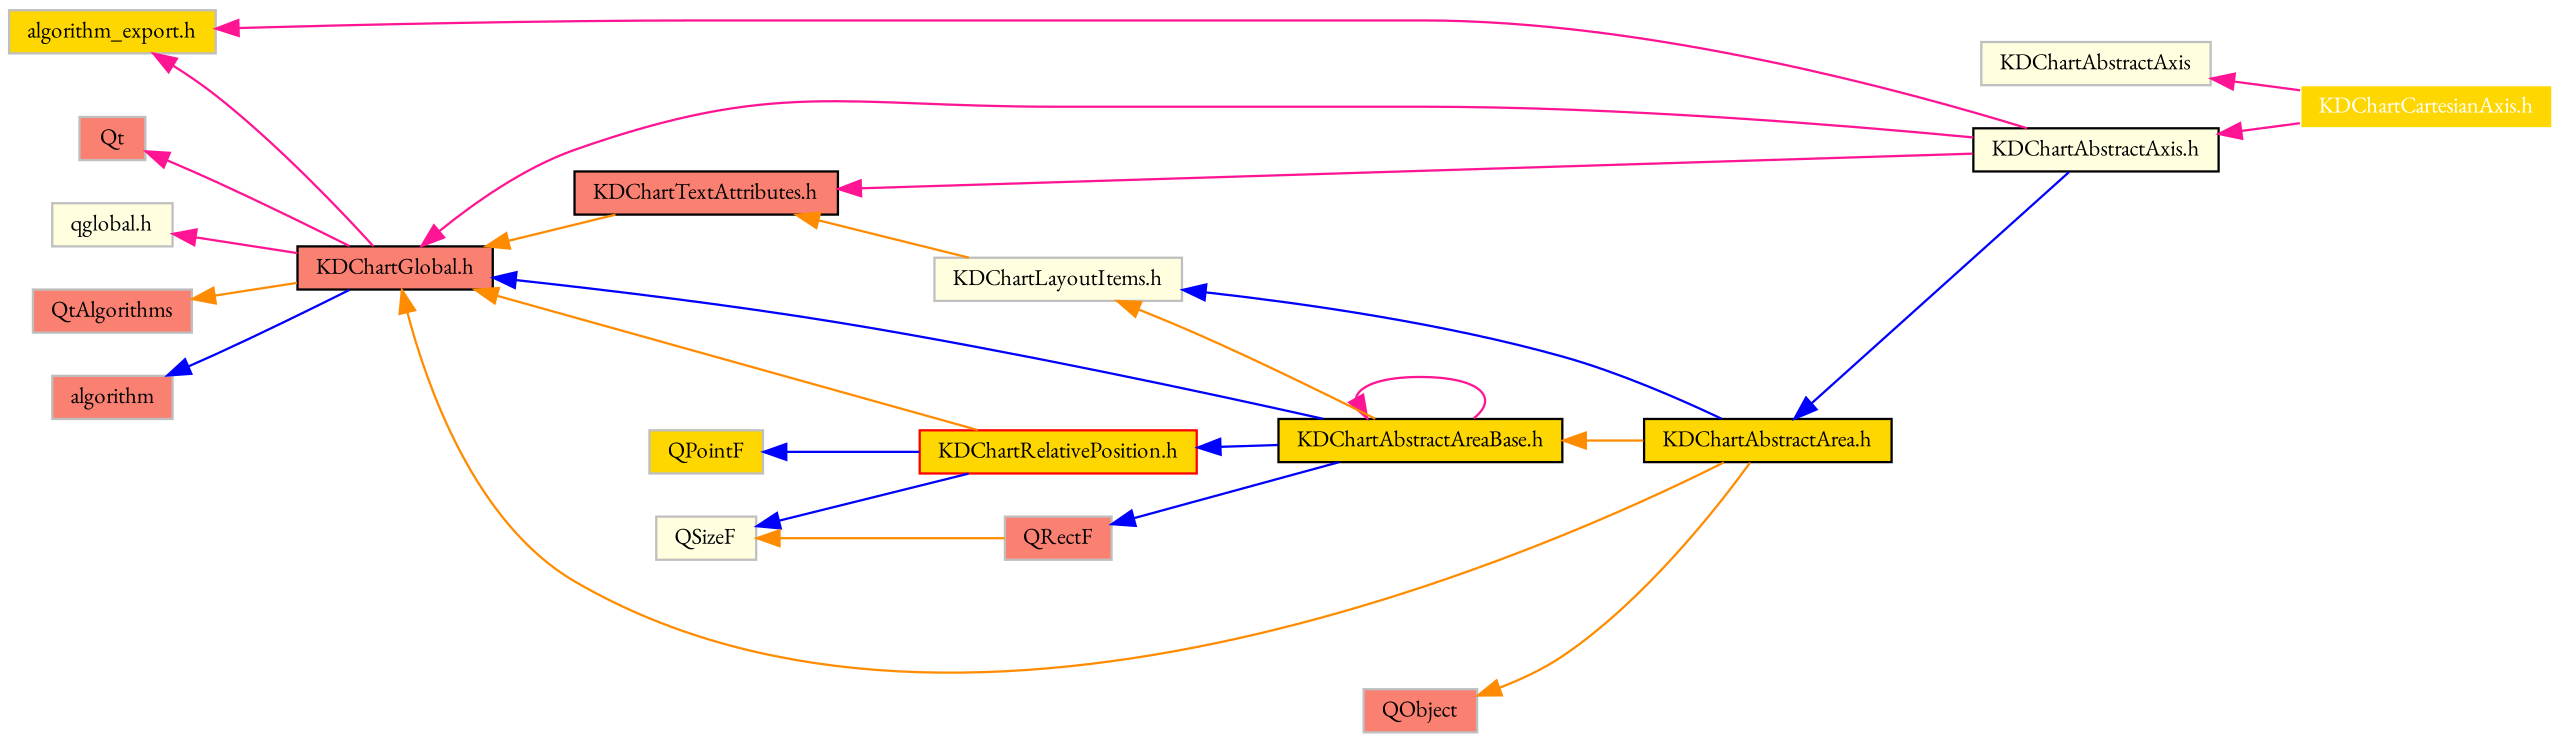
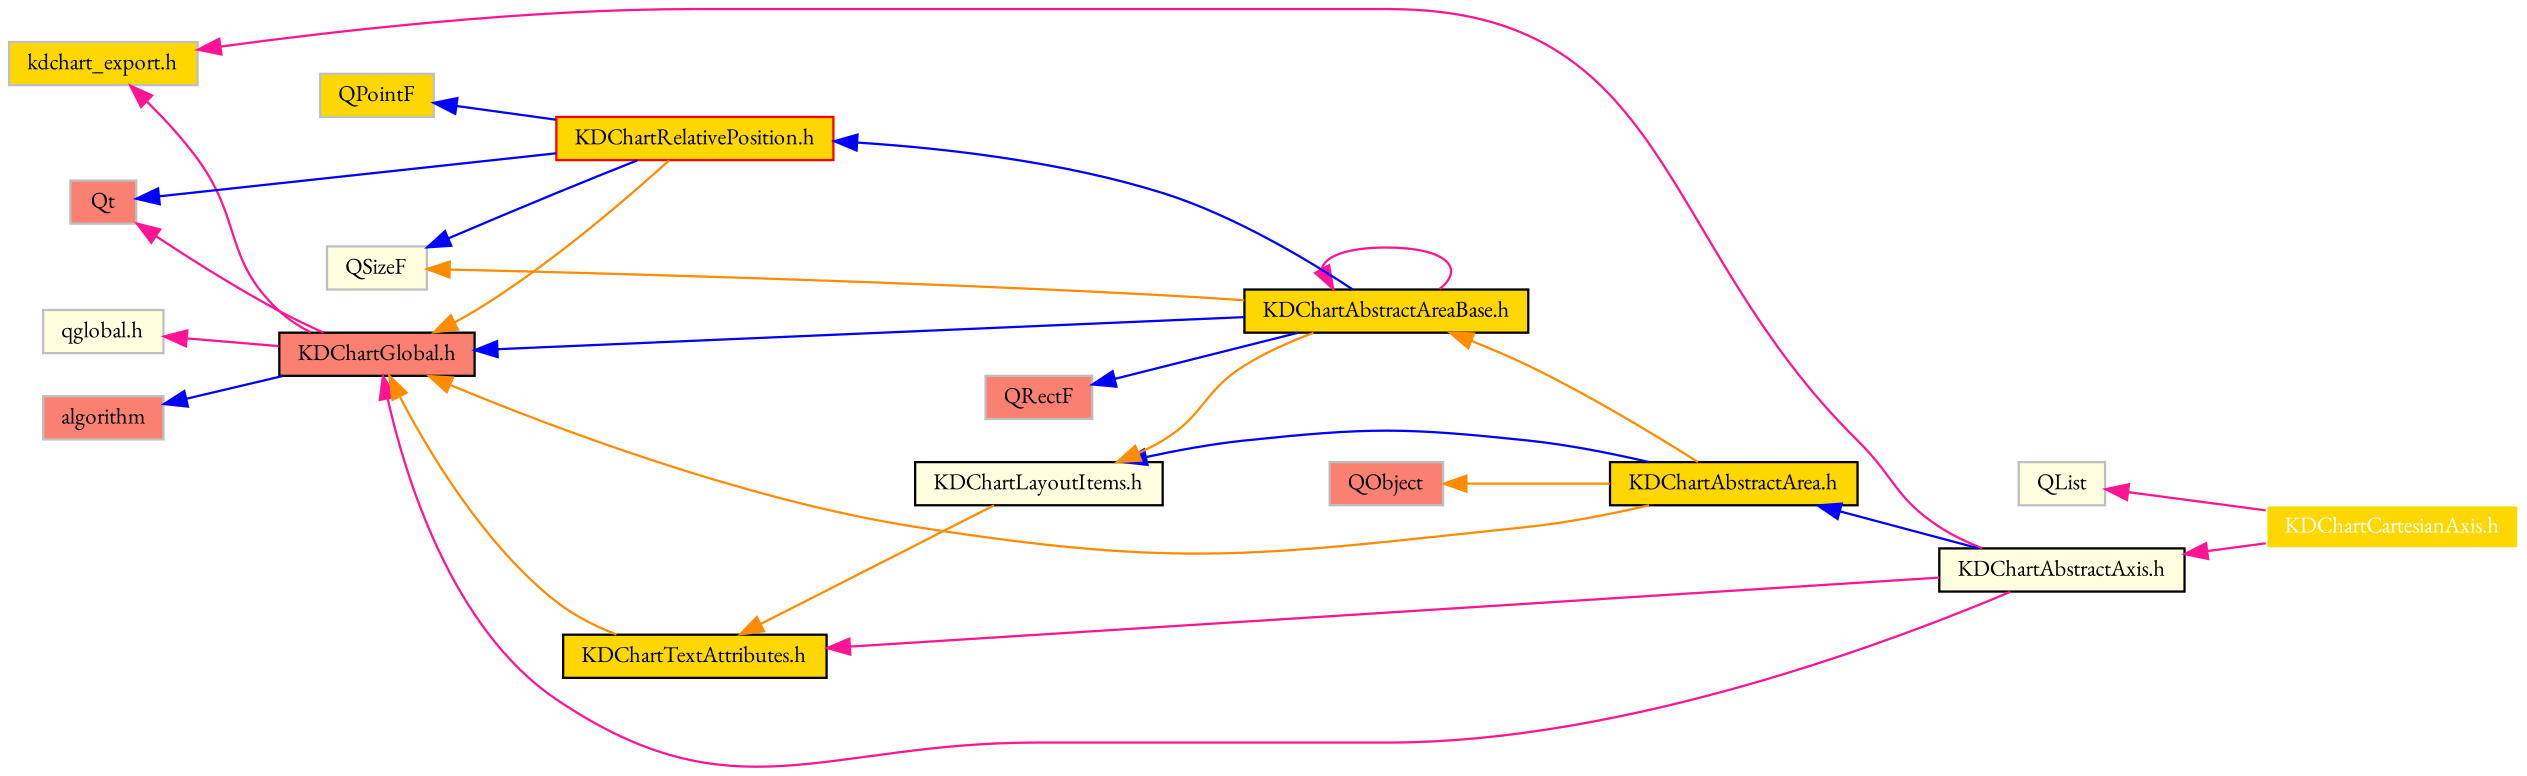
(112, 32) -> (103, 64)
(2096, 64) -> (2062, 484)
none -> (358, 175)
(706, 193) -> (695, 656)
(1058, 279) -> (1039, 484)
(112, 311) -> none
(892, 538) -> (847, 281)
